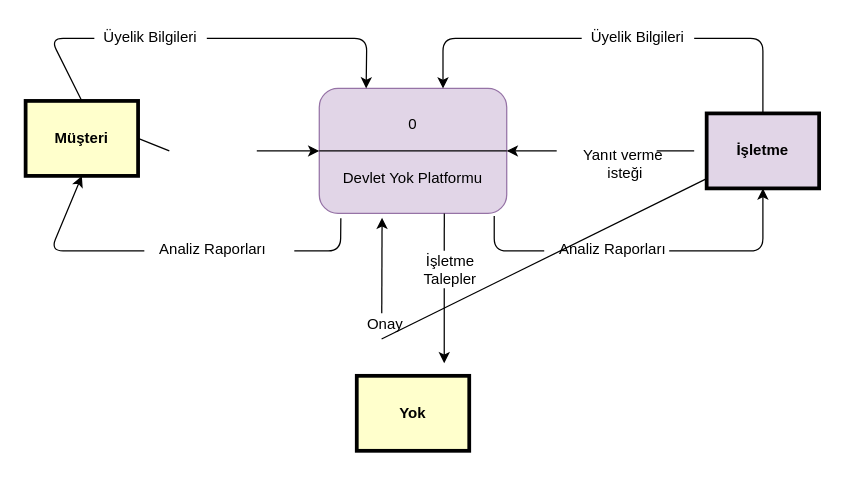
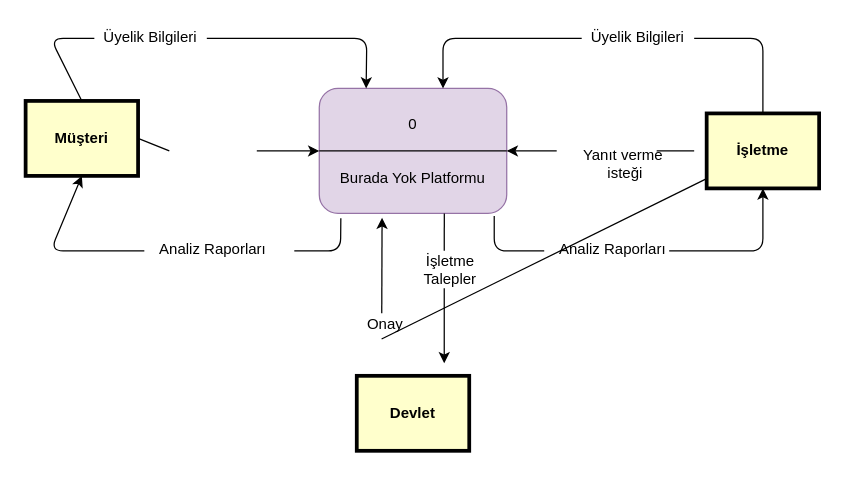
(413, 151) -> (413, 151)
(763, 151) -> (763, 151)
(413, 413) -> (413, 413)
